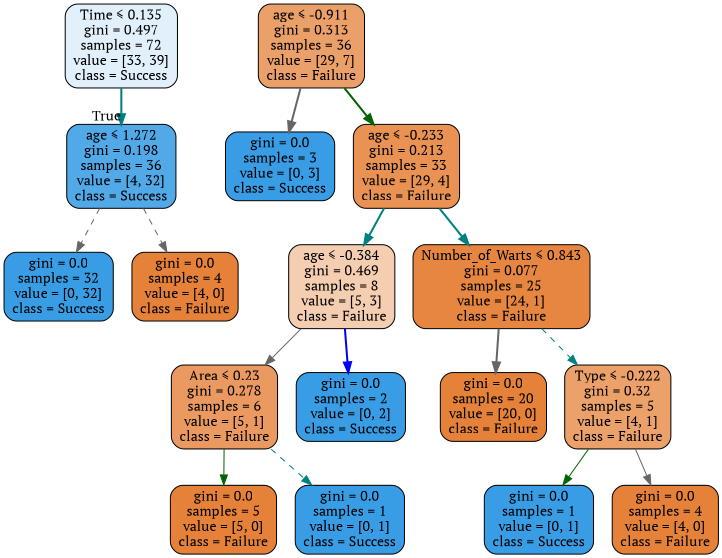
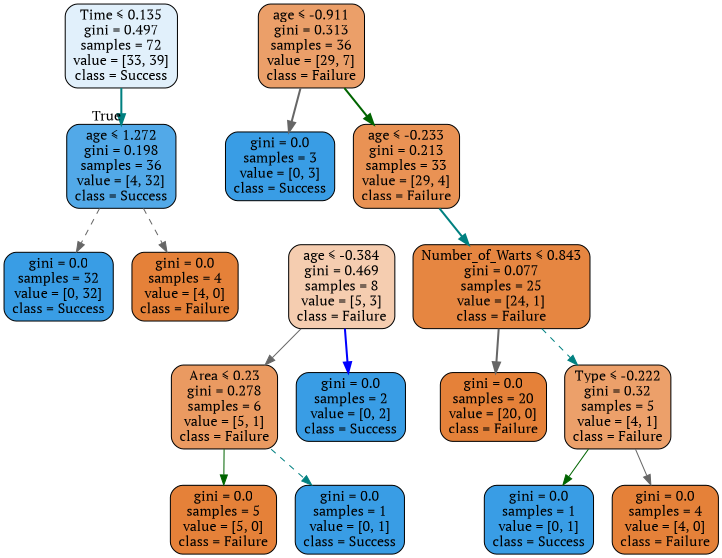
(377, 222) -> none
